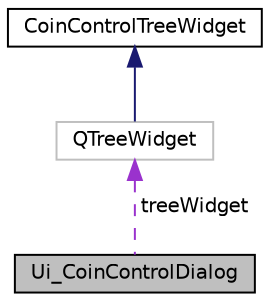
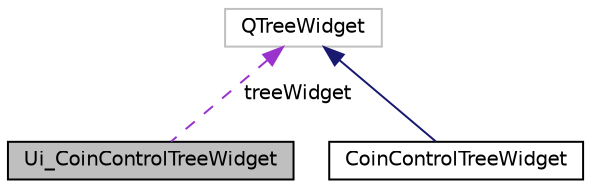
(135, 94) -> (388, 101)
(135, 274) -> (151, 161)
